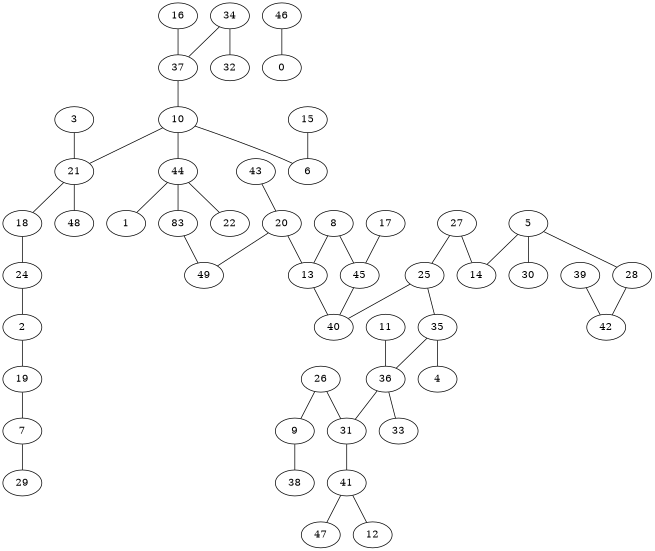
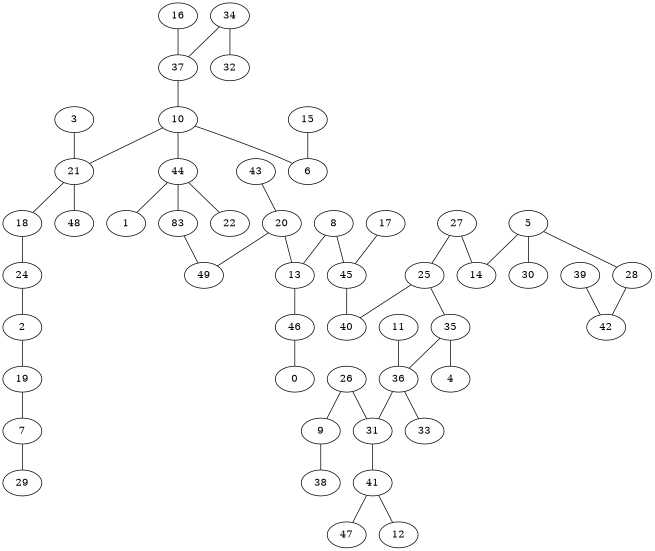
(321, 301) -> (295, 301)
